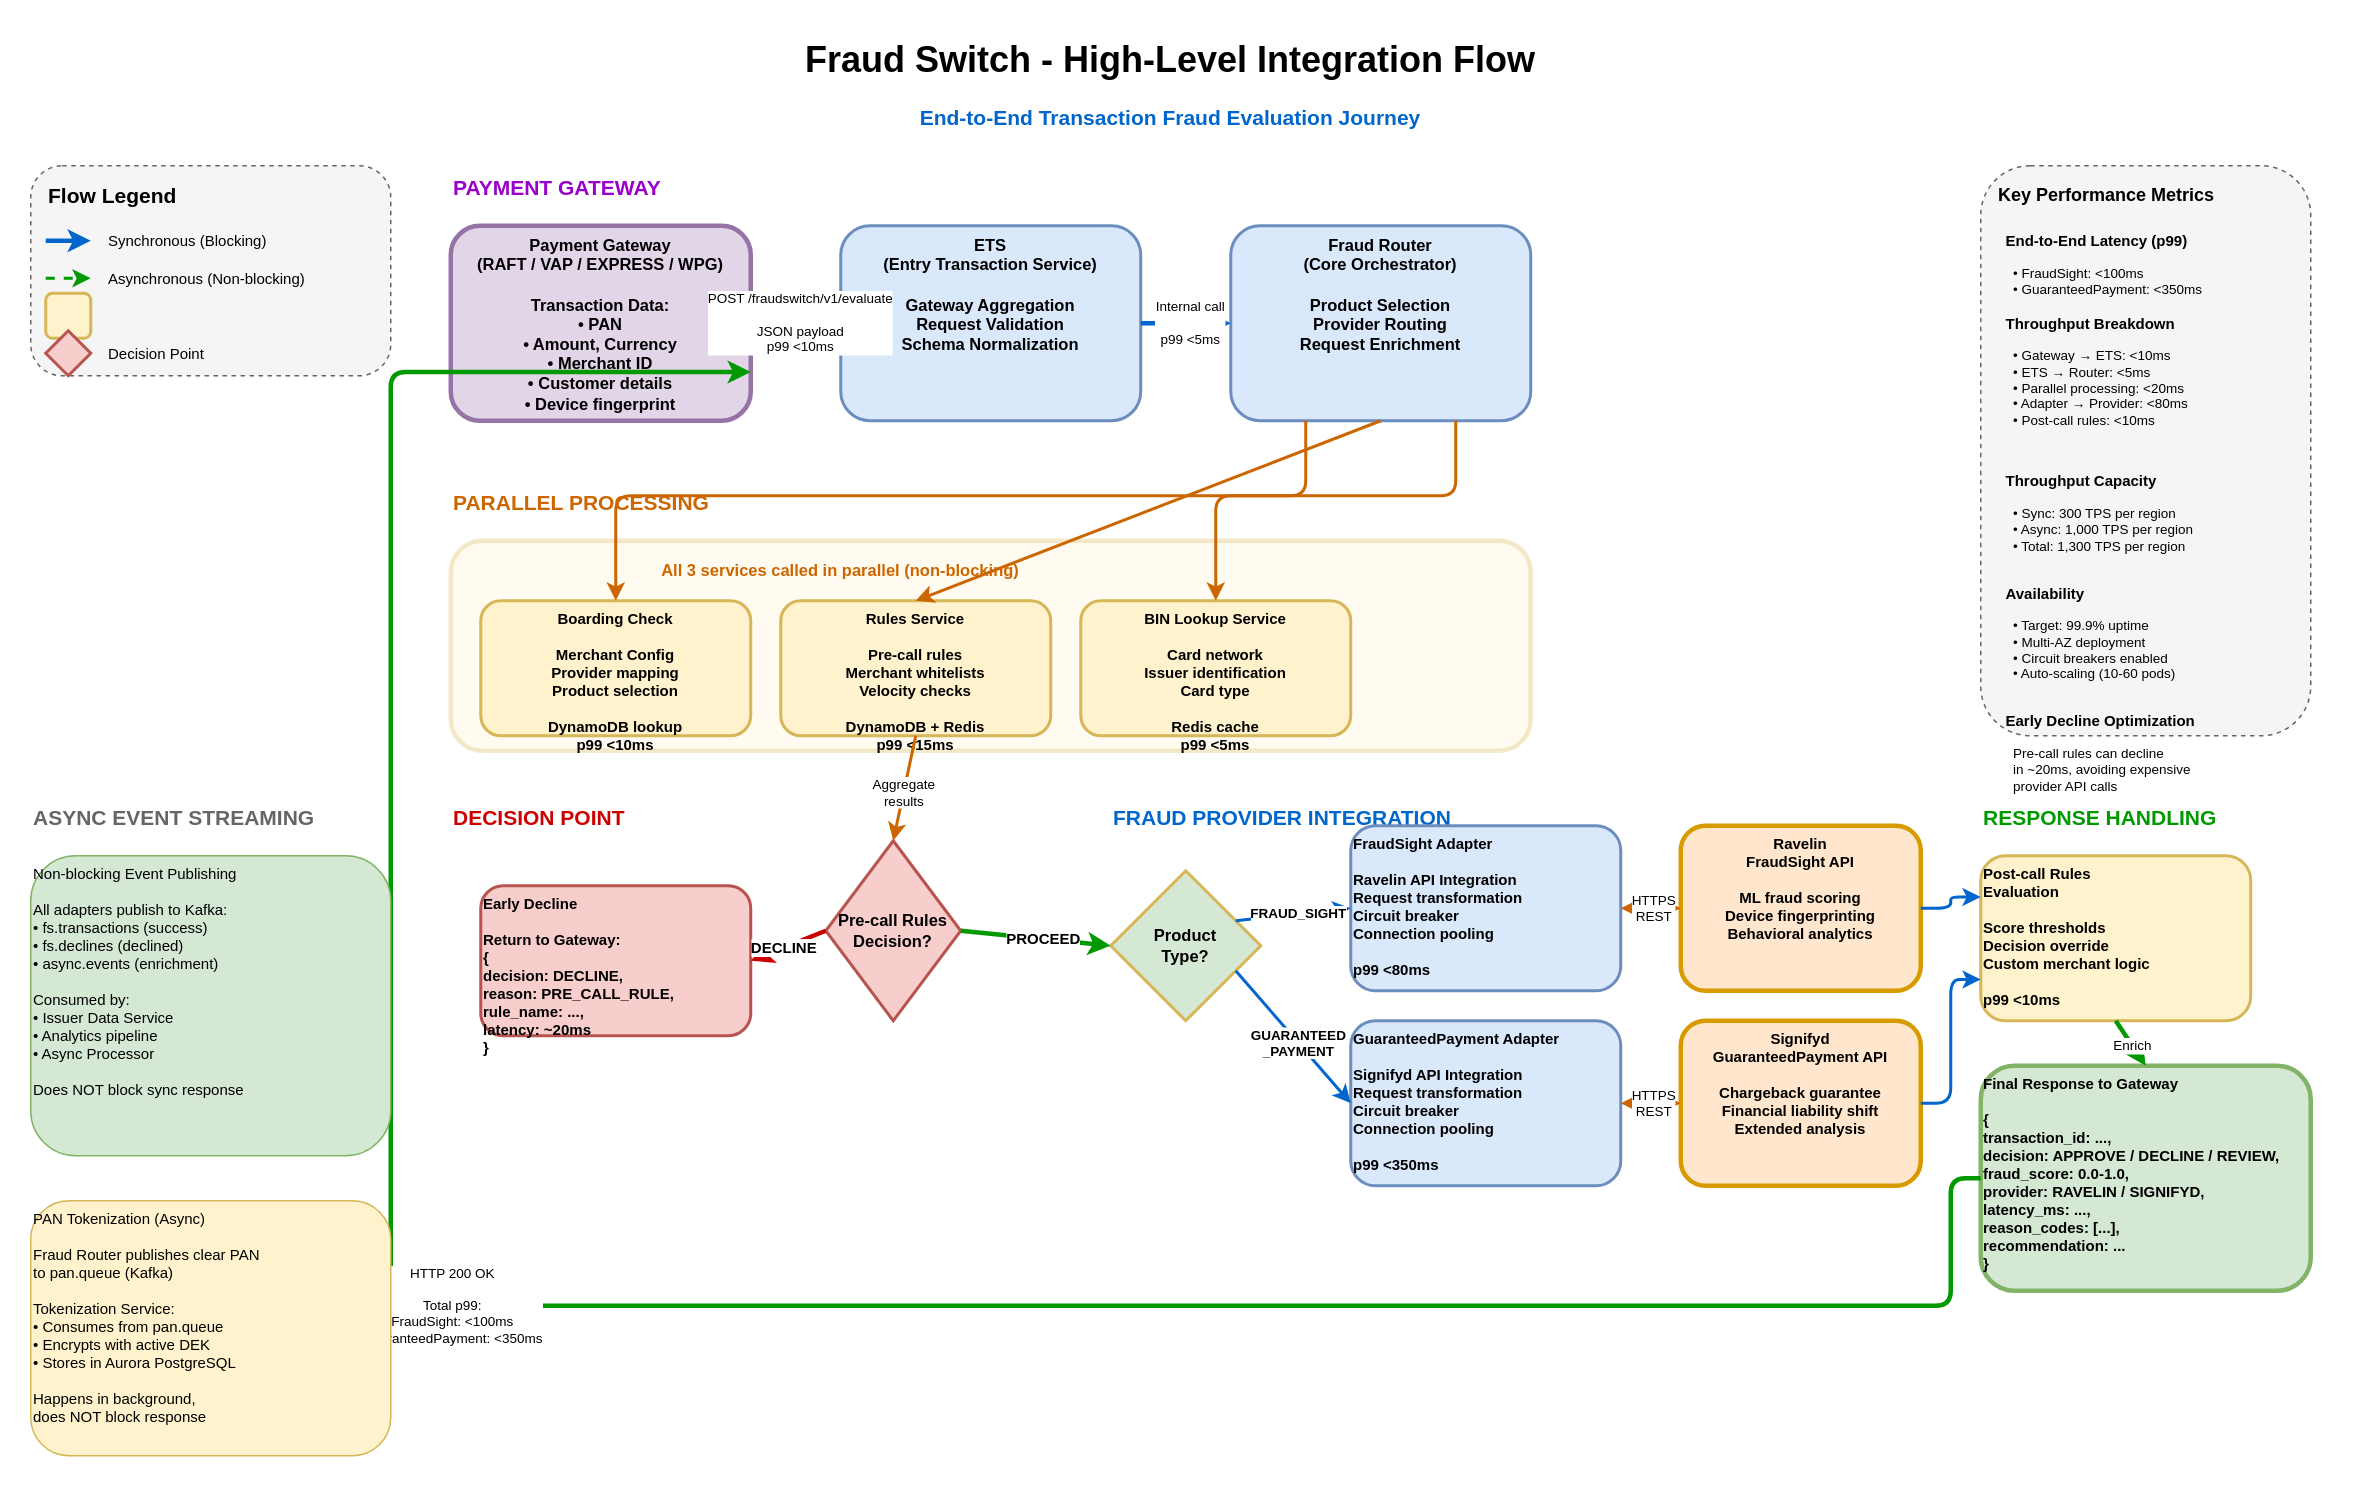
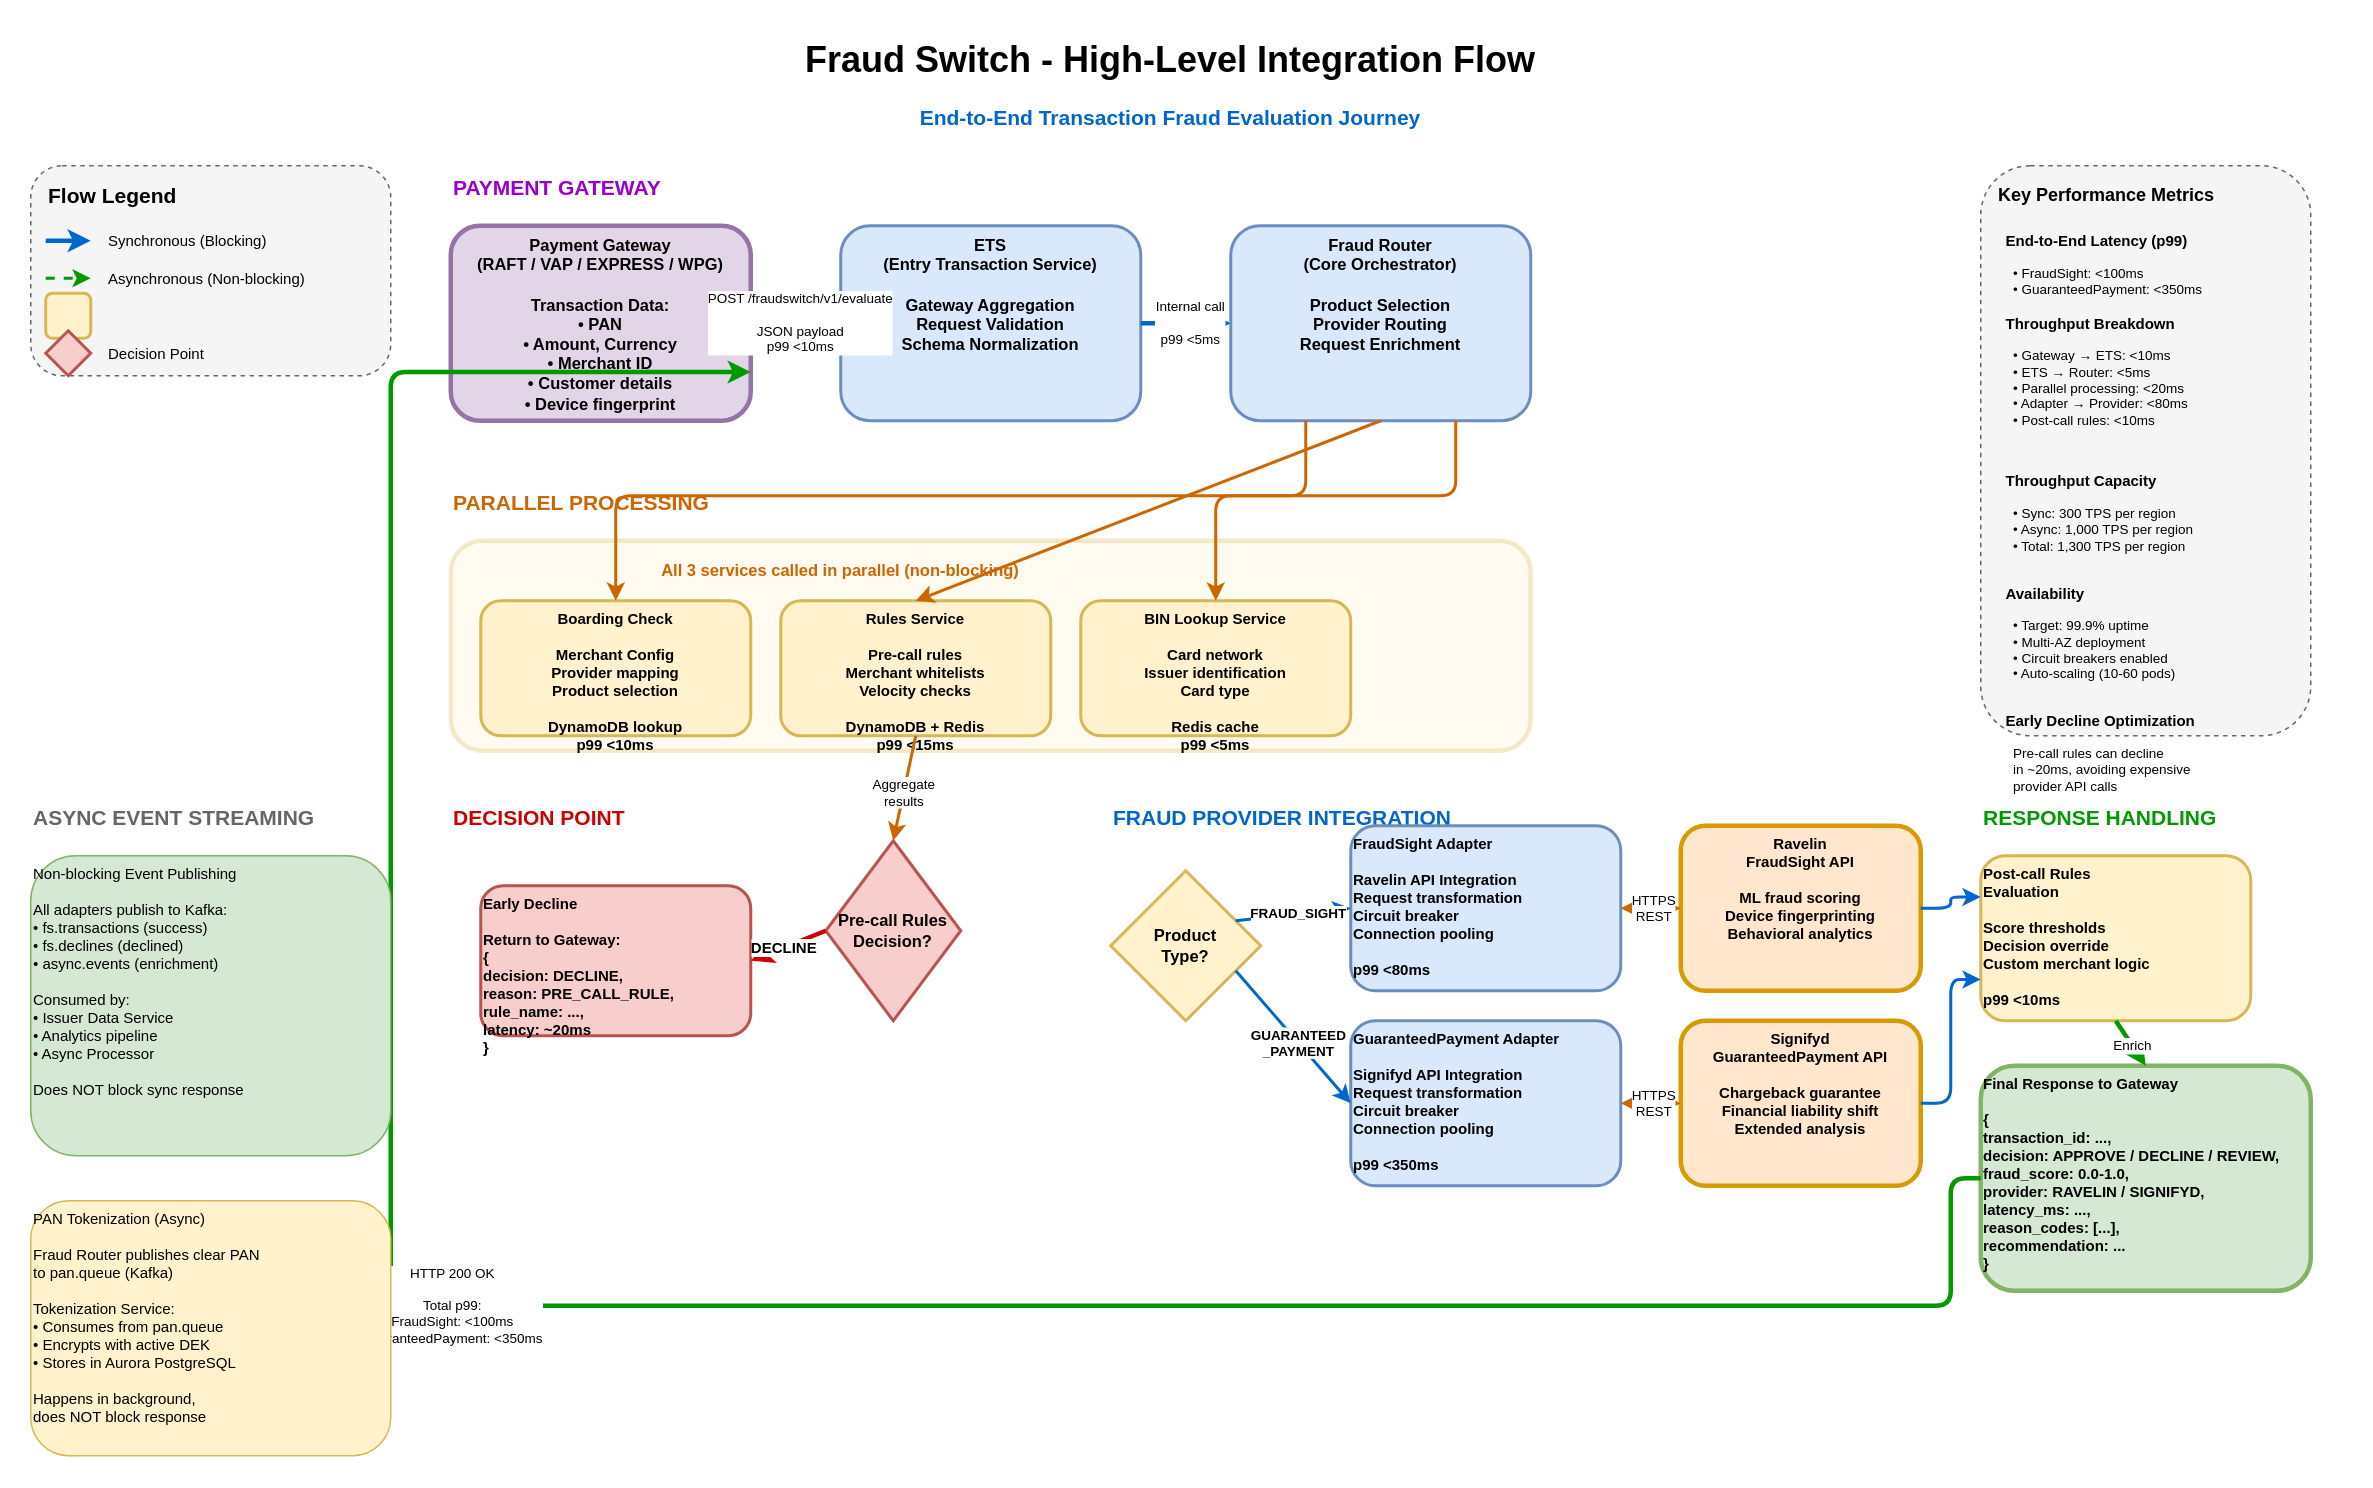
(1028, 937) -> none
(1186, 946) -> (1186, 946)
